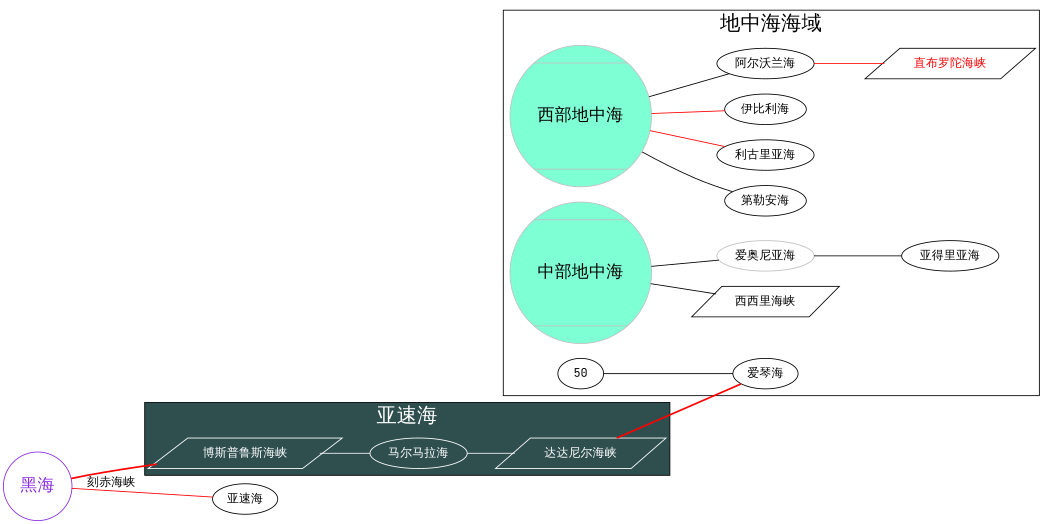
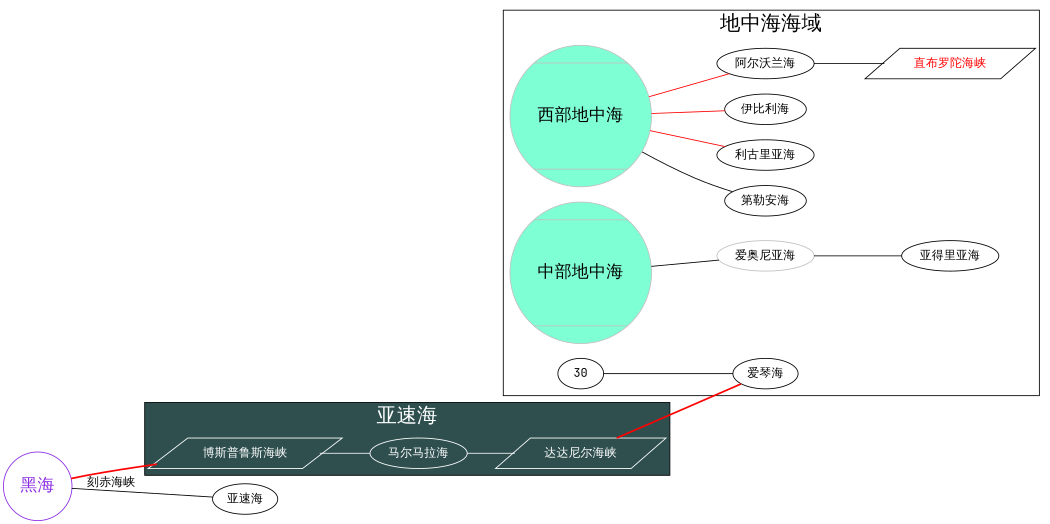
(849, 64) -> (849, 64)
(689, 85) -> (689, 85)
(765, 302) -> none
(581, 374) -> (581, 374)
(142, 493) -> (142, 493)
